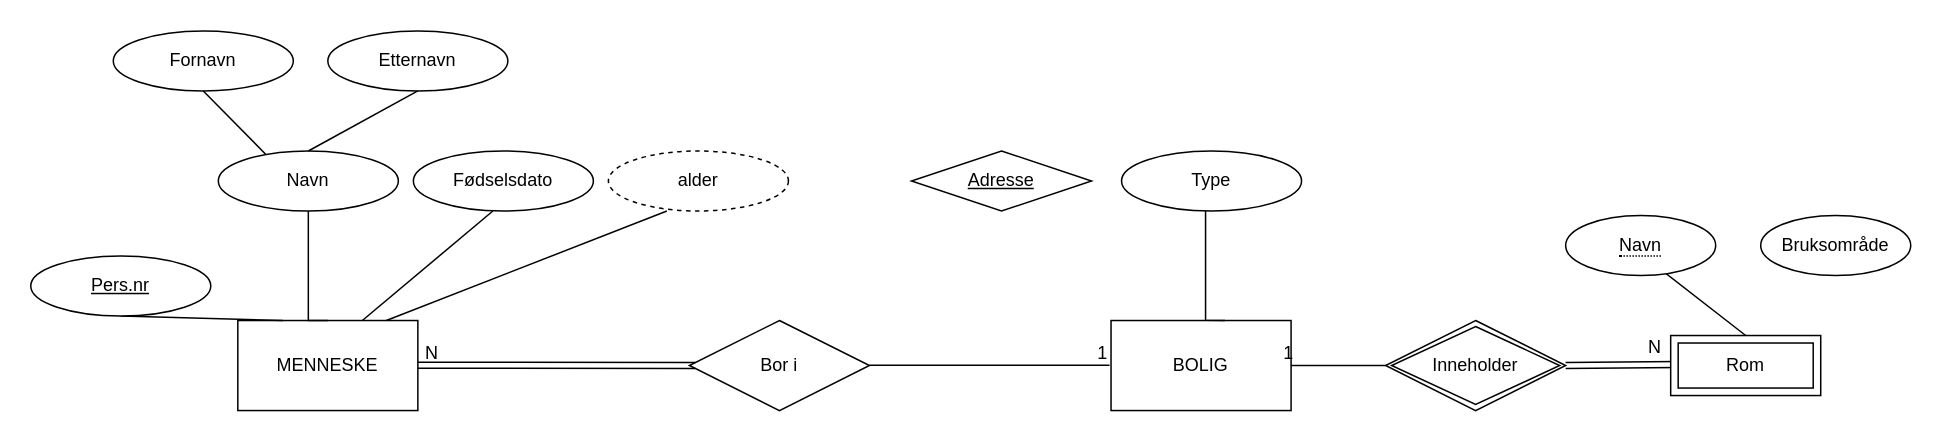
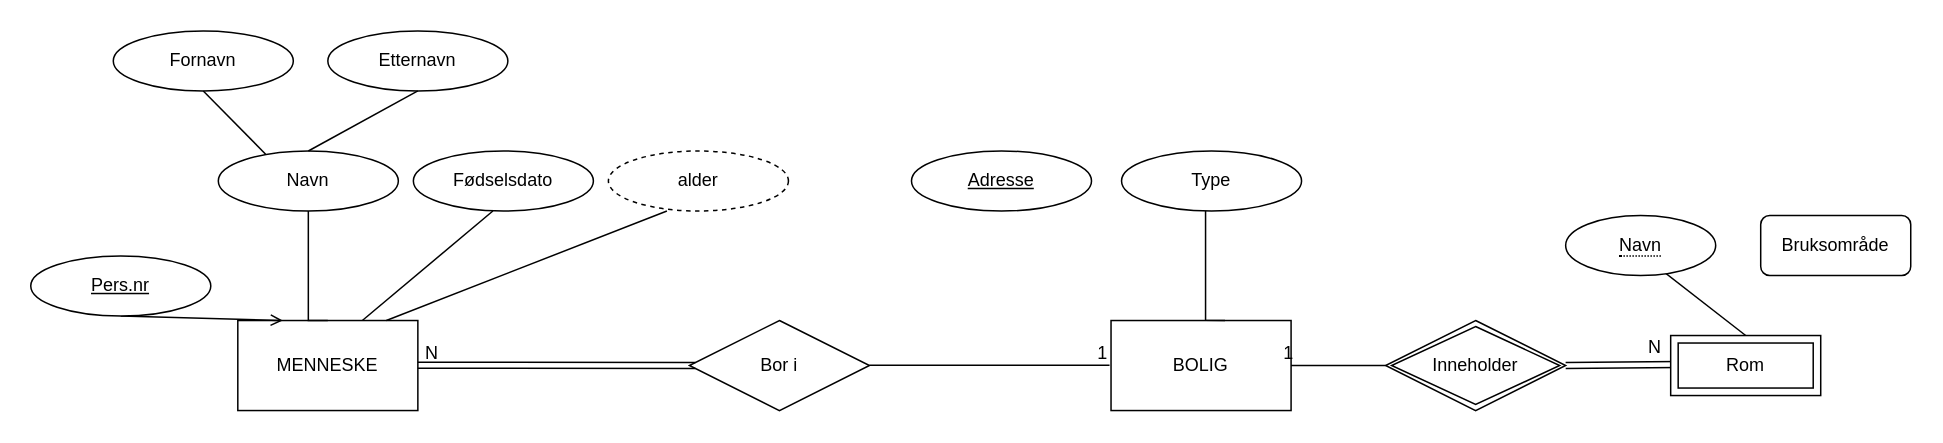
(1001, 181) -> (1001, 181)
(1835, 245) -> (1835, 245)
(277, 320) -> (276, 320)
